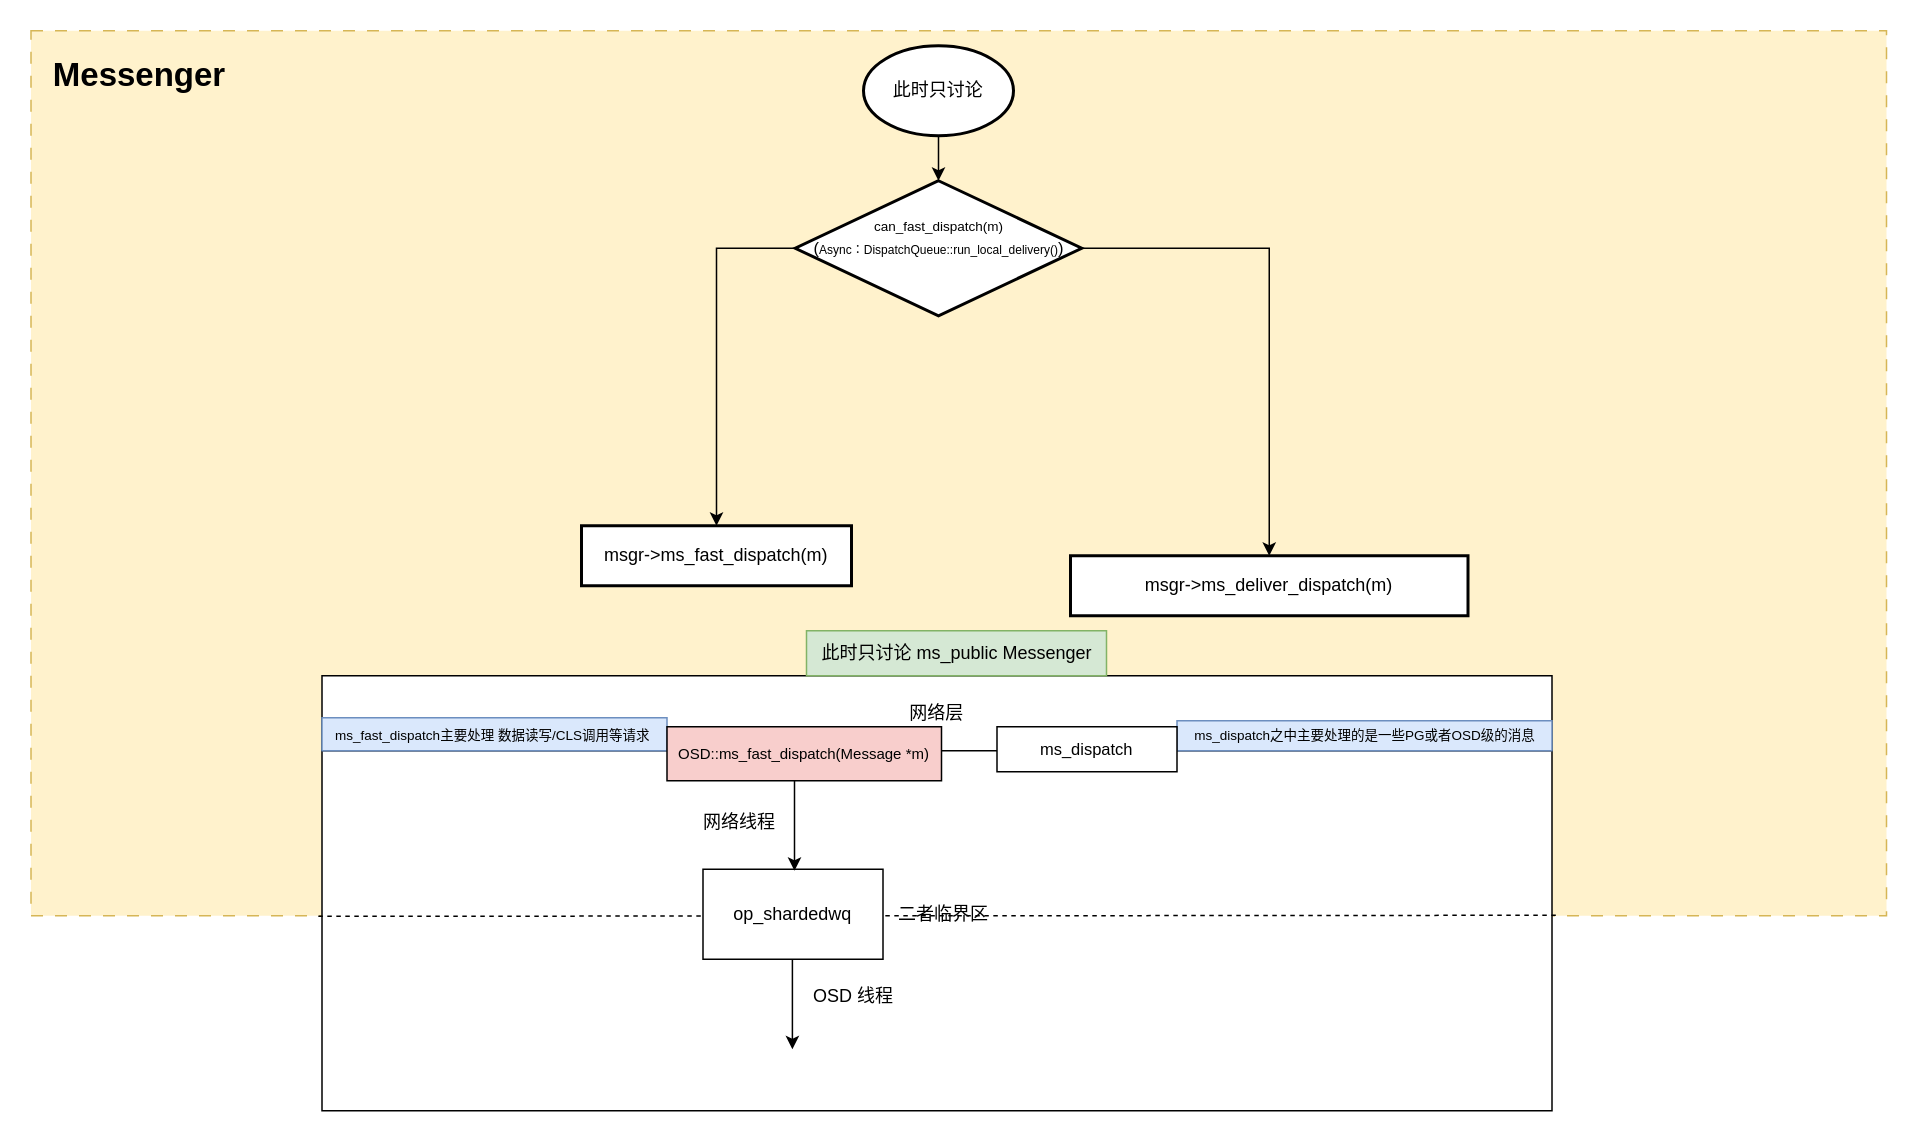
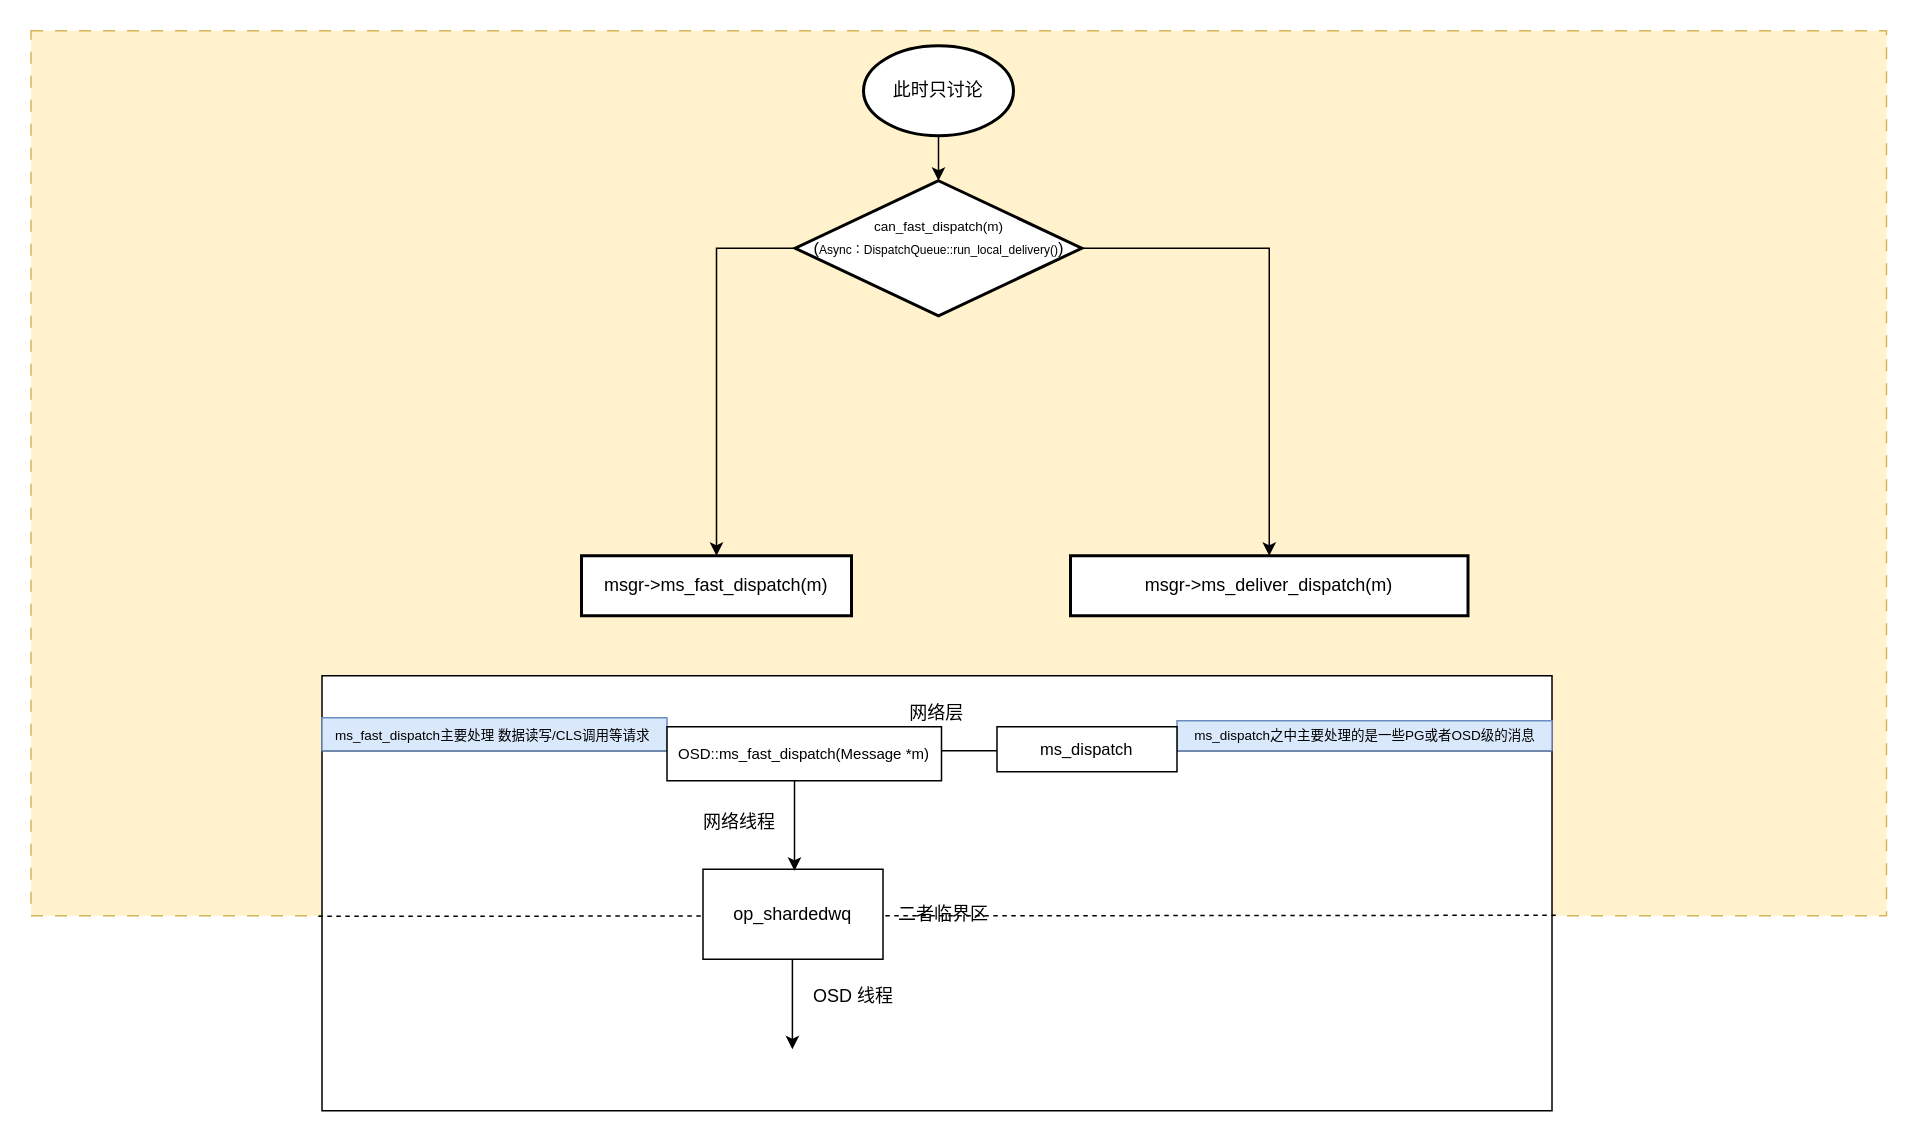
(139, 76) -> none
(716, 556) -> (716, 586)
(956, 653) -> none
(804, 754) -> (804, 754)
